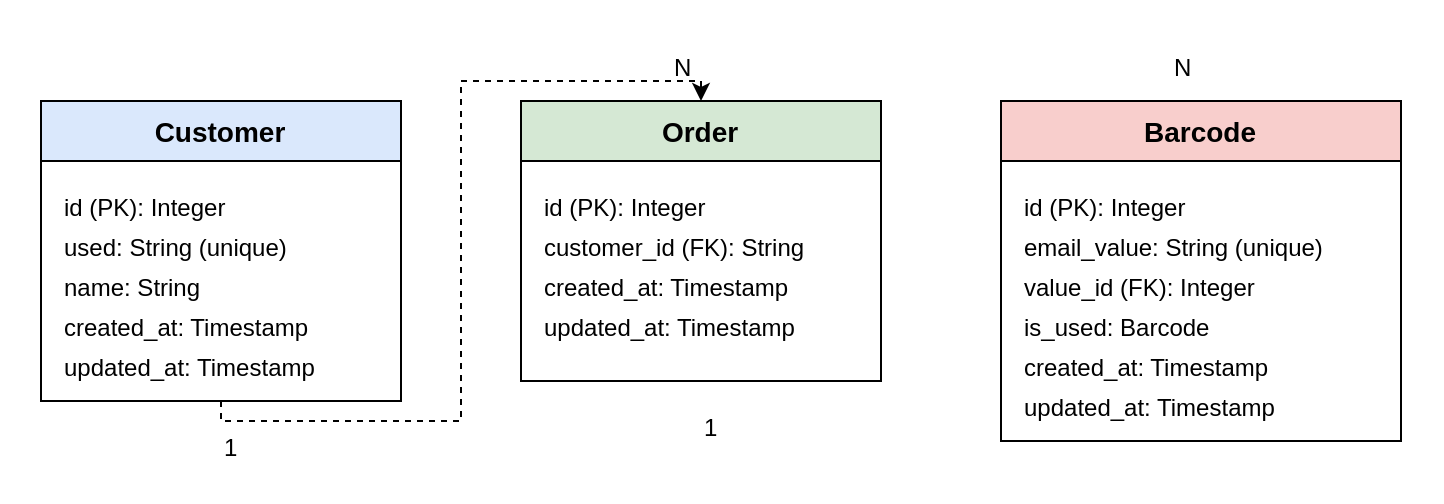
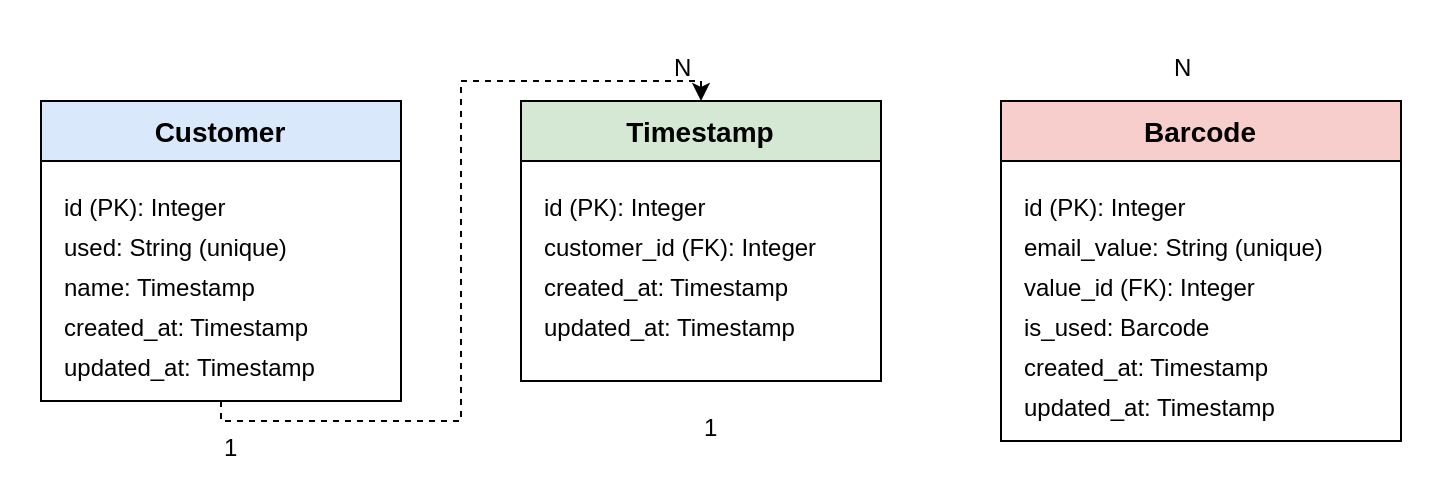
(700, 133) -> (700, 133)
(690, 248) -> (700, 248)
(135, 288) -> (155, 288)
